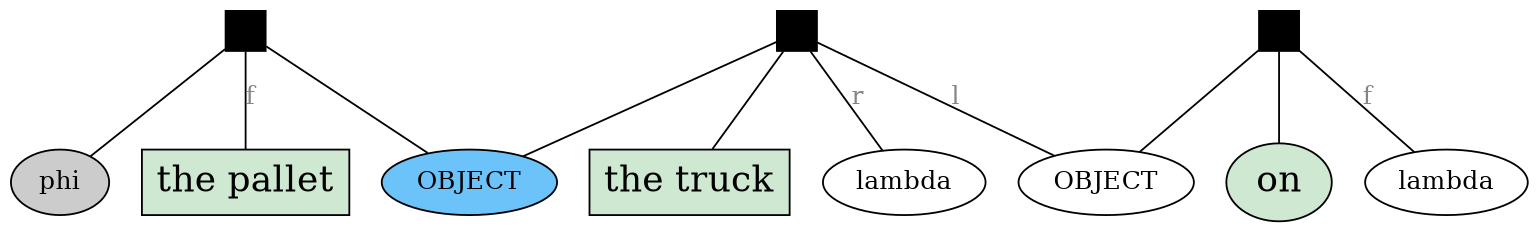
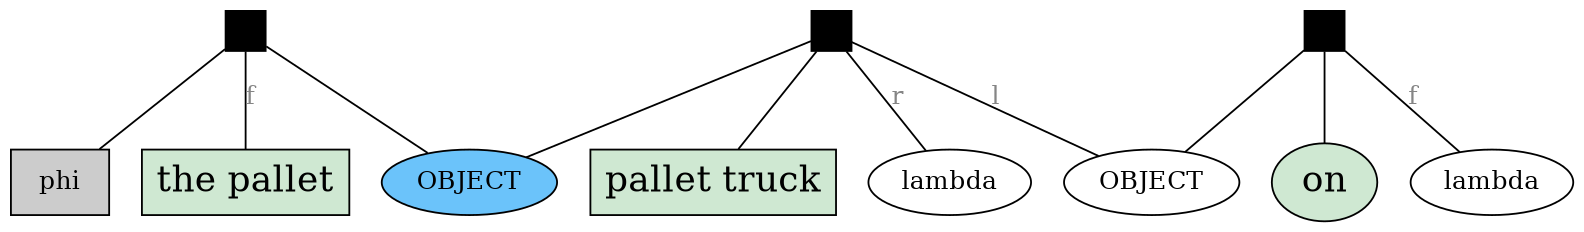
(60, 182) -> (60, 182)
(690, 182) -> (713, 182)
